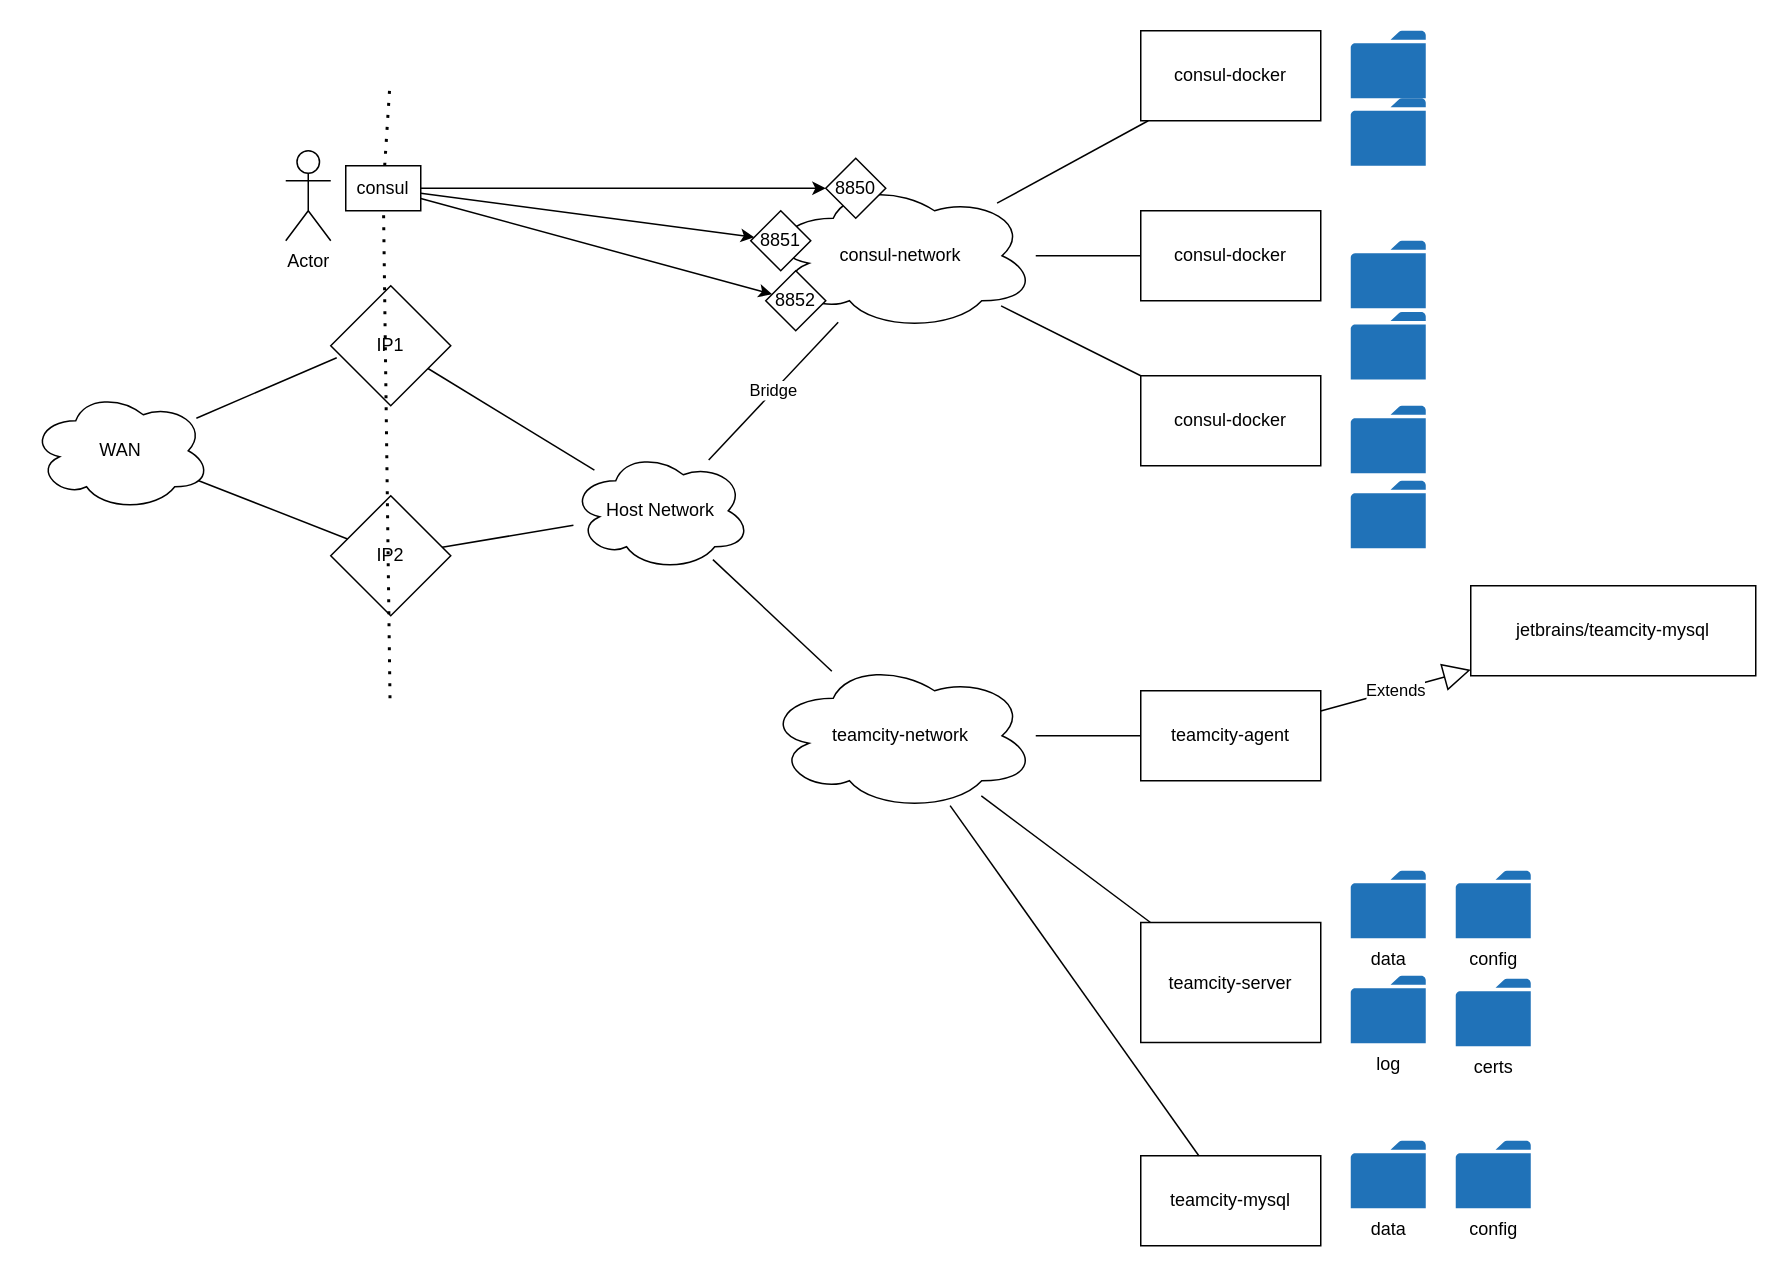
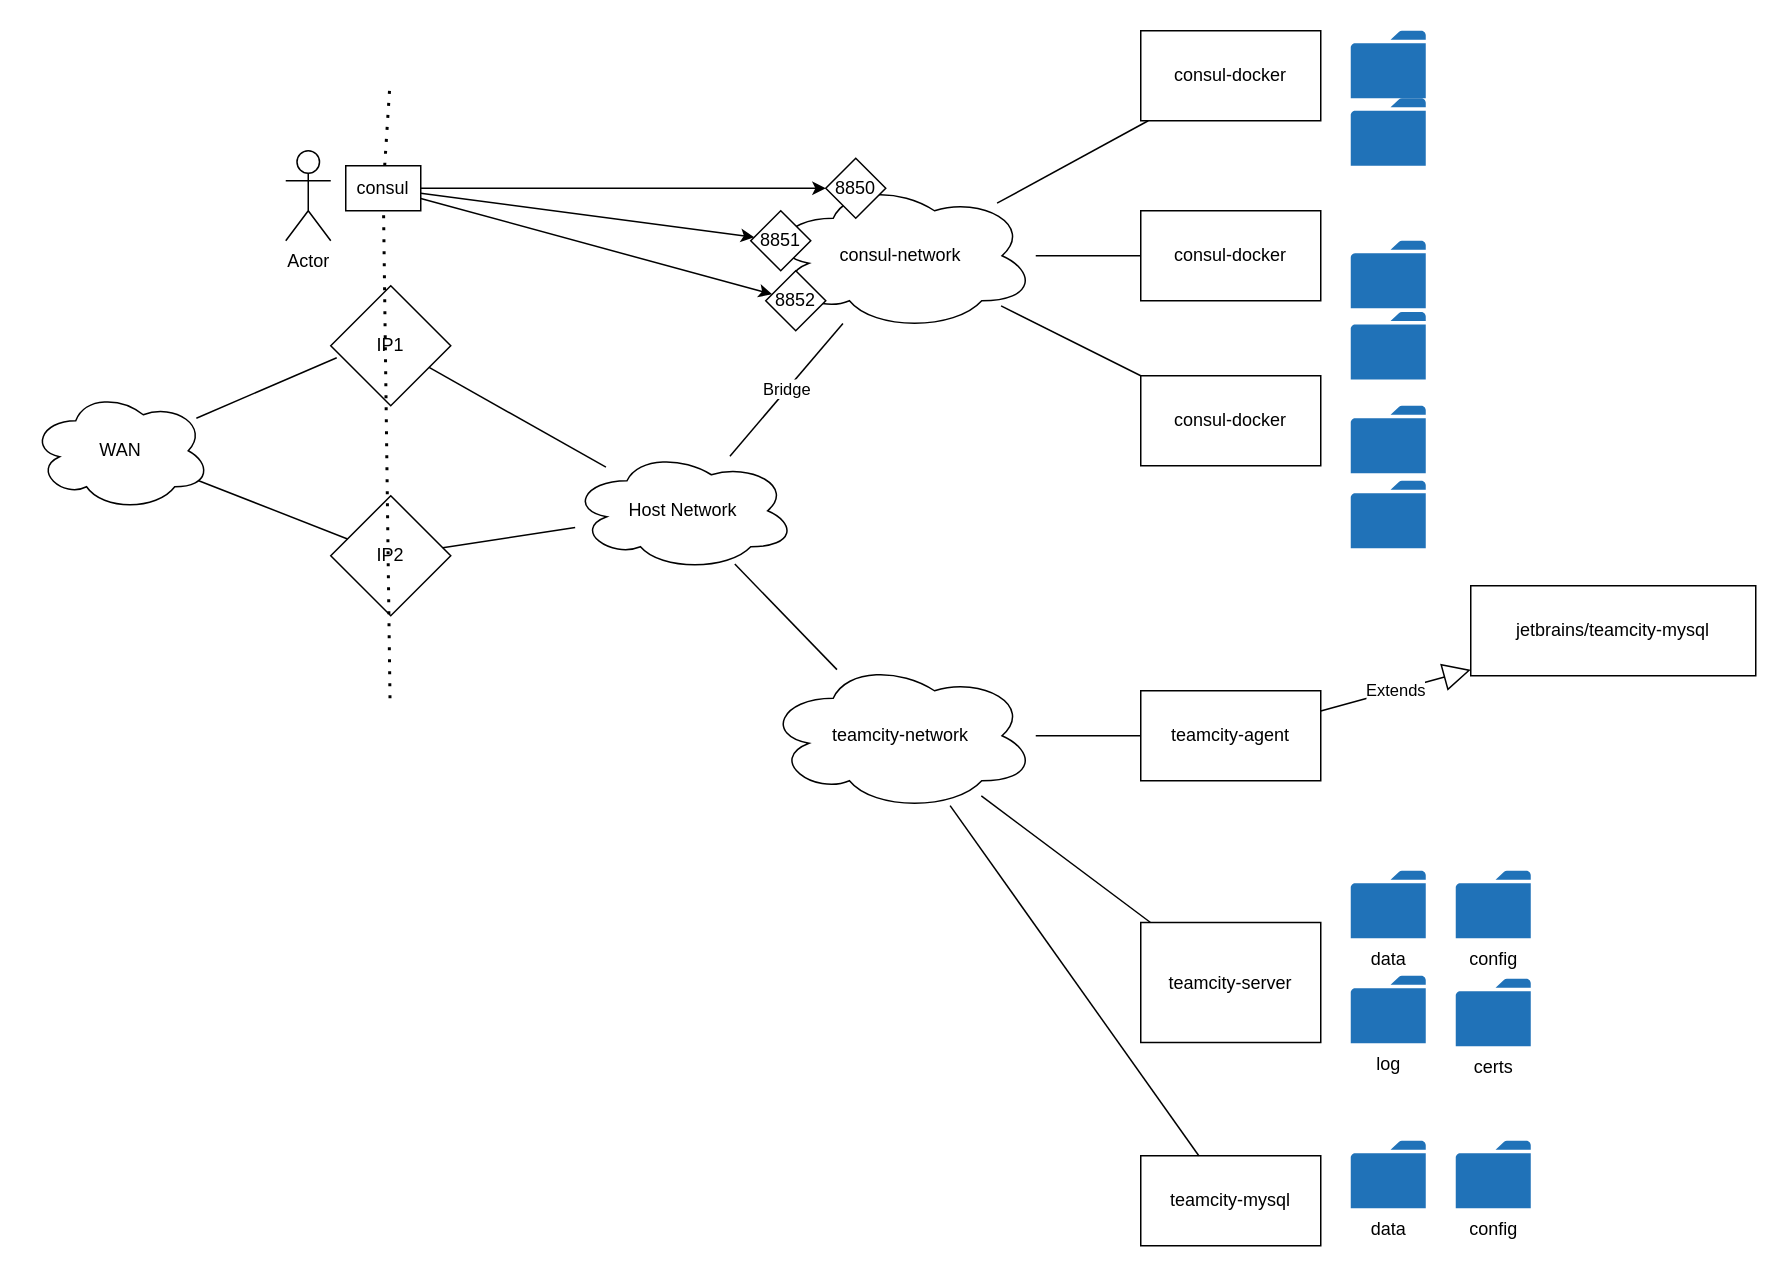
(661, 511) -> (683, 511)
